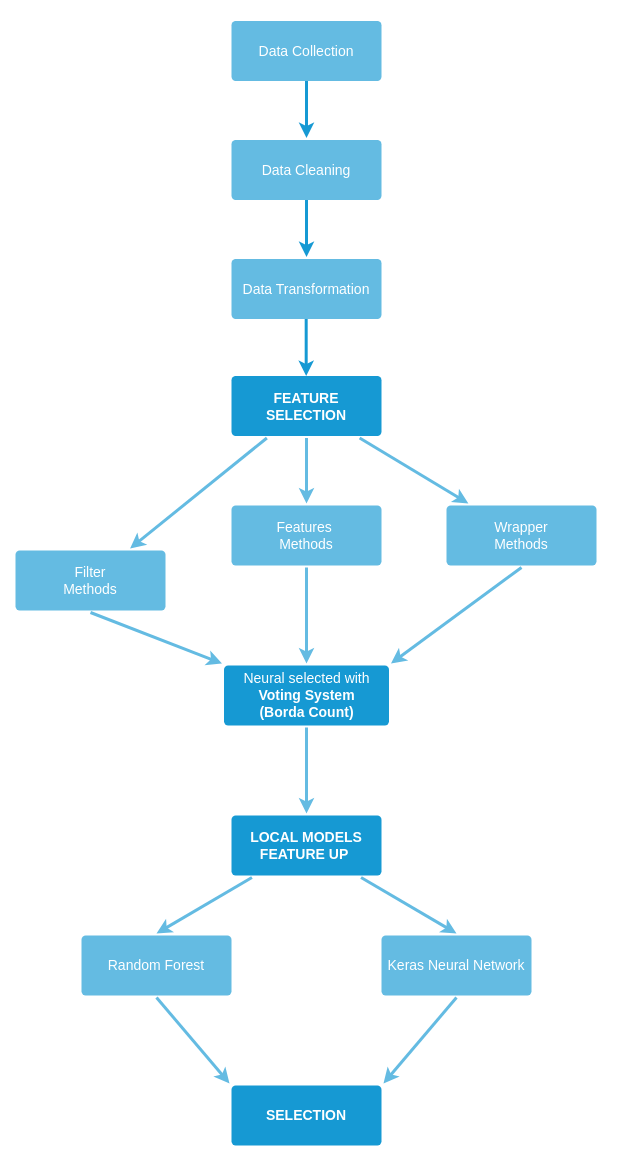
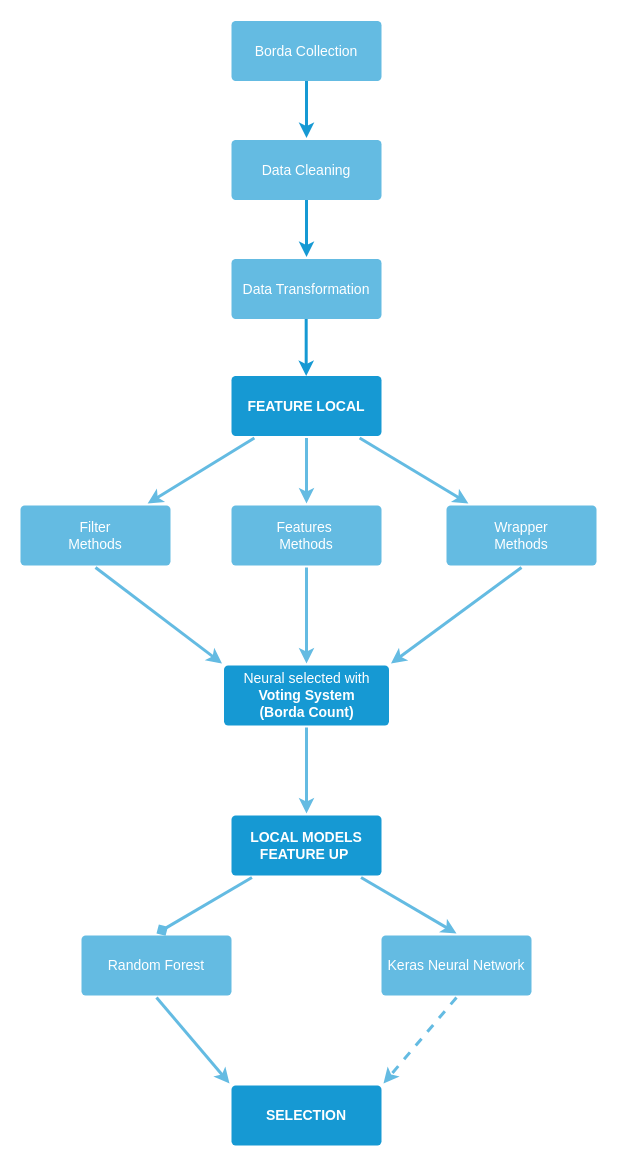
(307, 52) -> (307, 52)
(307, 407) -> (307, 407)
(91, 581) -> (96, 536)
(167, 927) -> (167, 927)
(421, 1039) -> (421, 1039)
